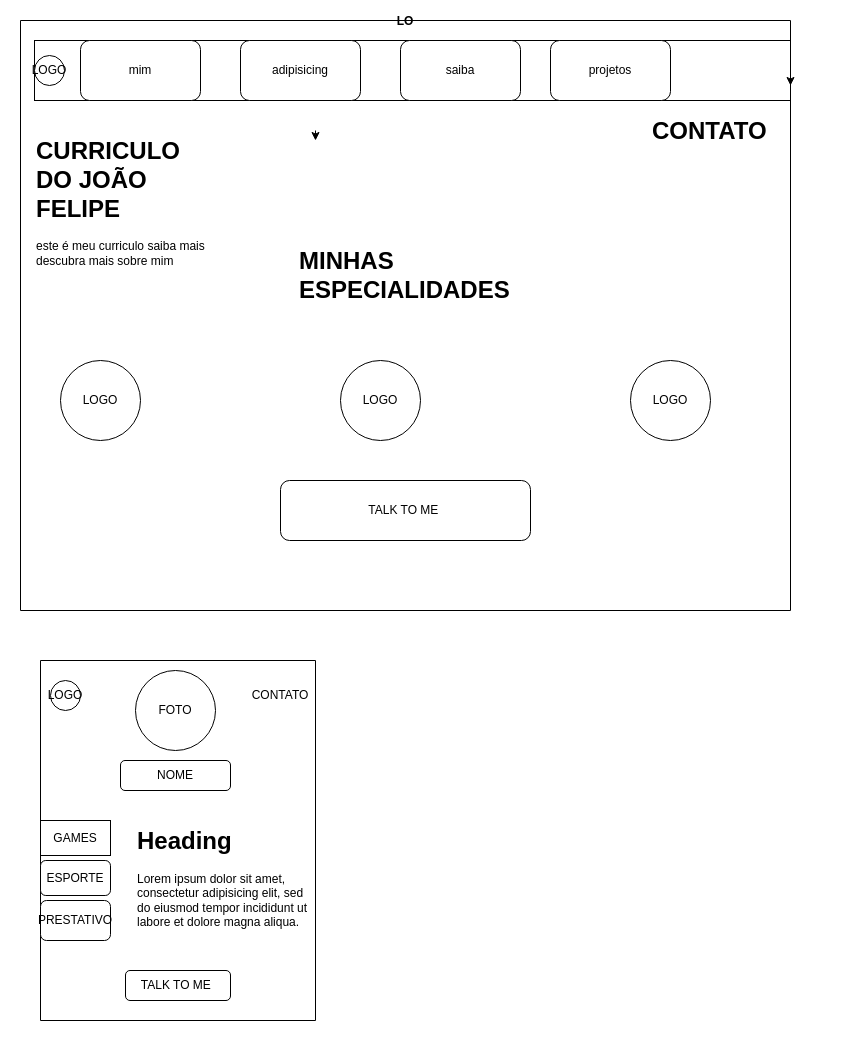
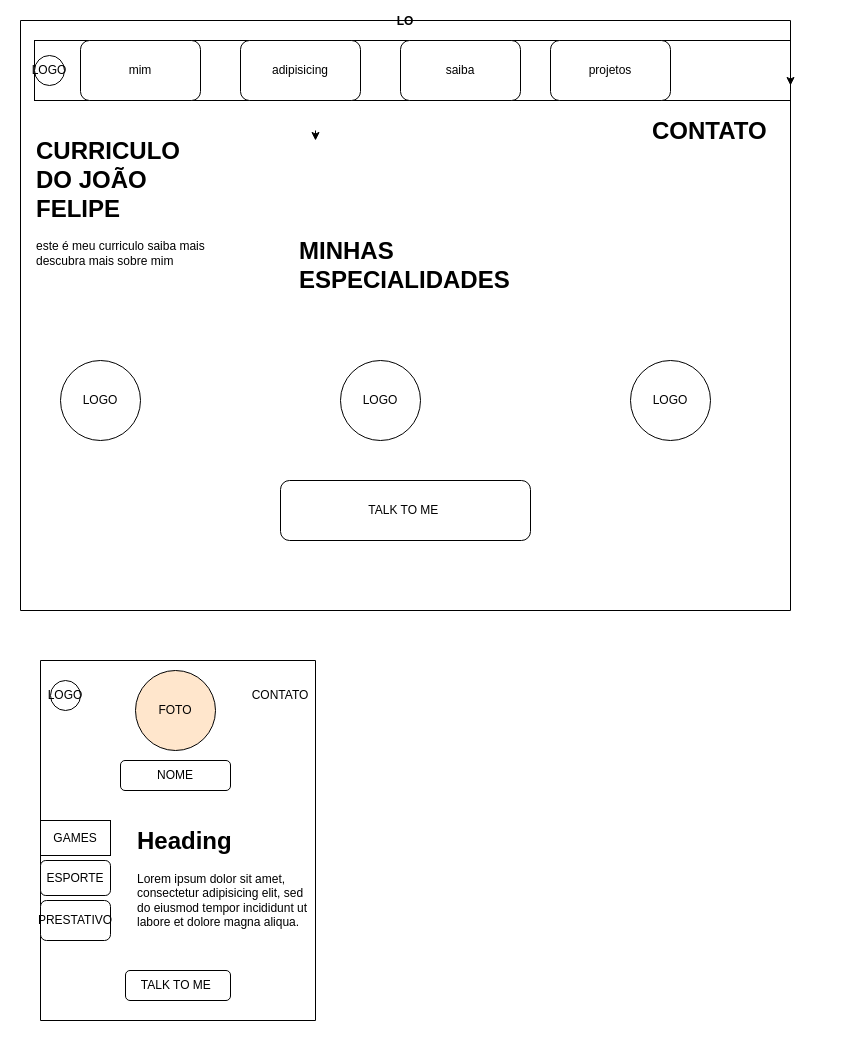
(413, 276) -> (413, 266)
(176, 711) -> (176, 711)
